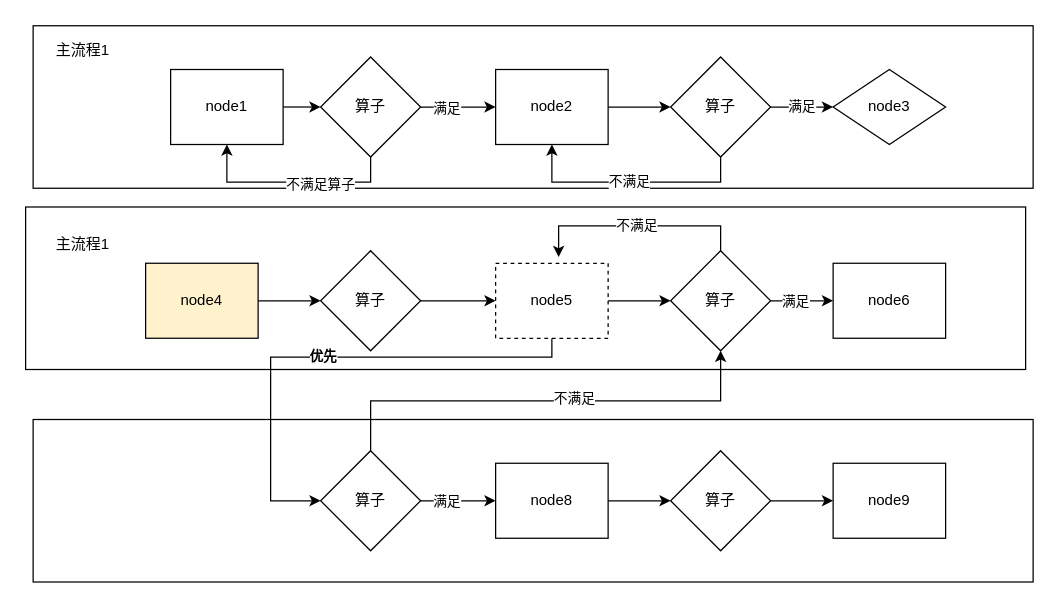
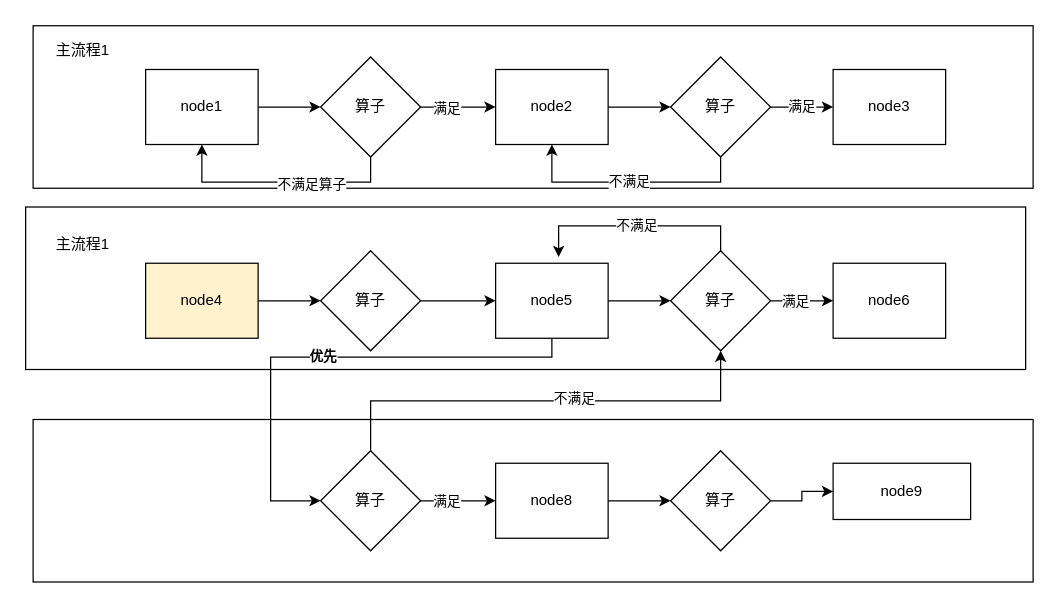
(227, 107) -> (202, 107)
(889, 107) -> (889, 107)
(552, 301) -> (552, 301)
(889, 501) -> (902, 491)
